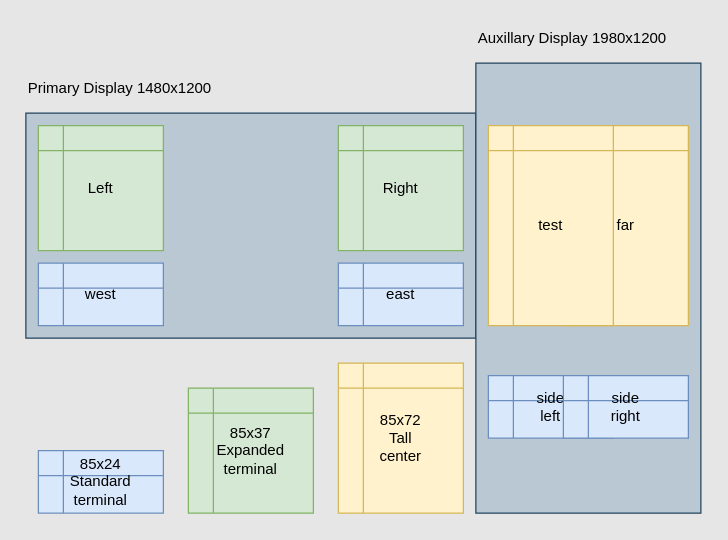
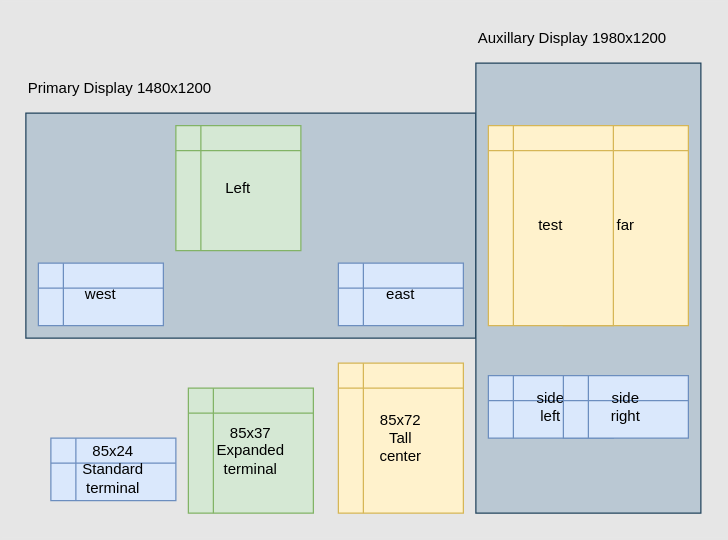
(101, 188) -> (238, 188)
(401, 188) -> none
(101, 482) -> (113, 469)
